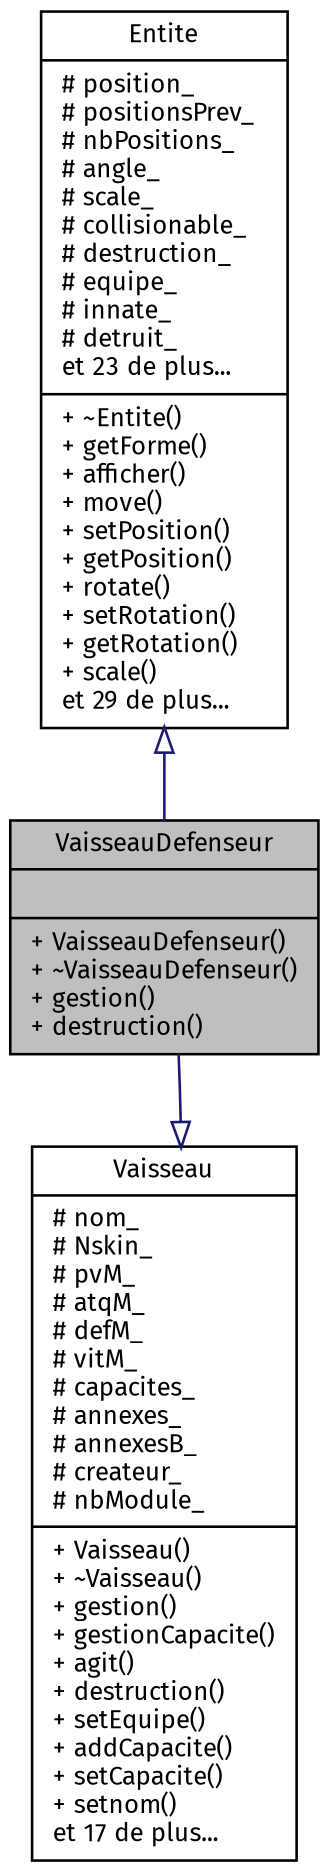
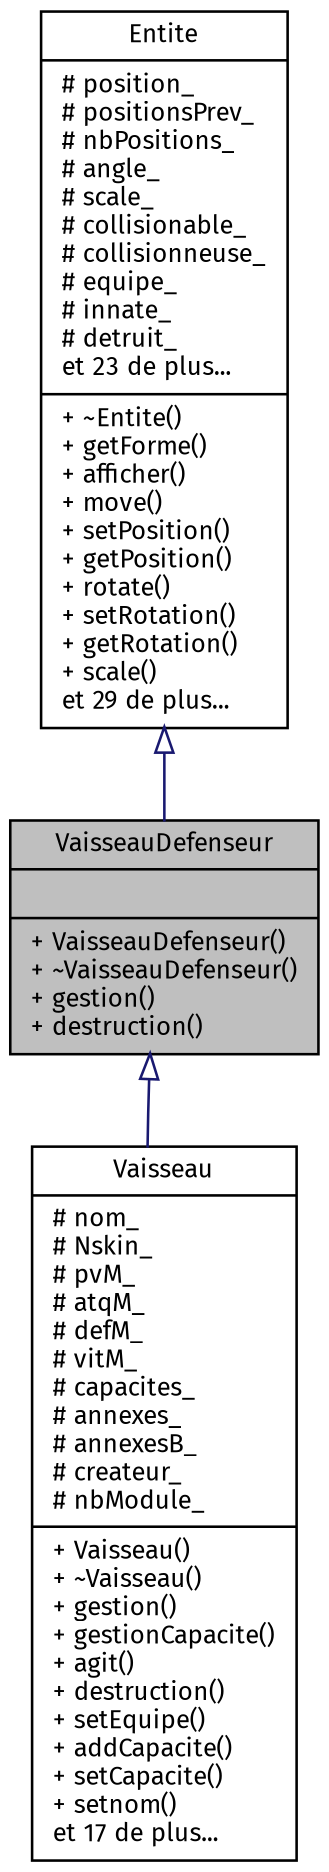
(148, 254) -> (164, 254)
(180, 1087) -> (148, 1114)
